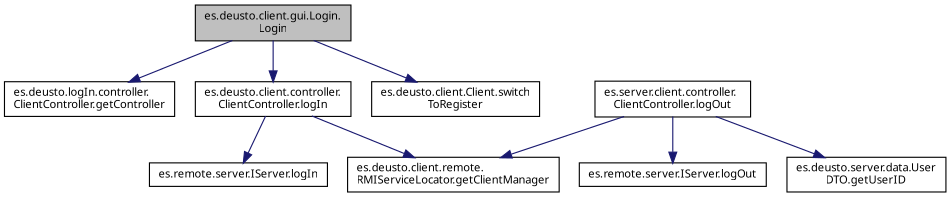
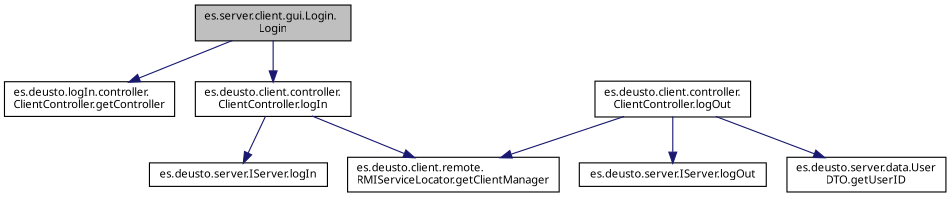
(273, 23) -> (273, 23)
(456, 99) -> none
(673, 99) -> (673, 99)
(238, 175) -> (238, 175)
(673, 175) -> (673, 175)
